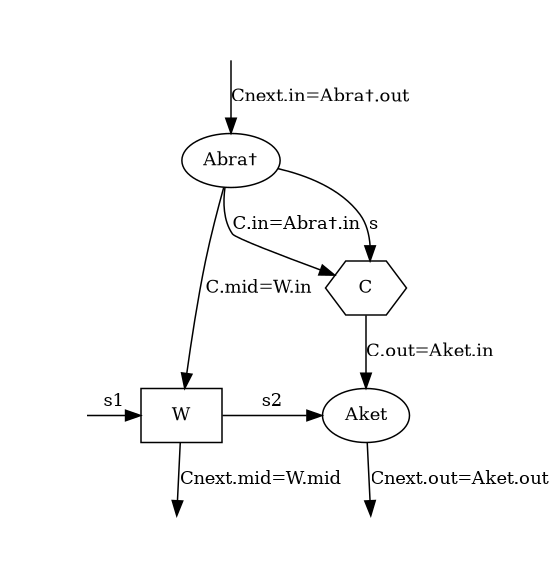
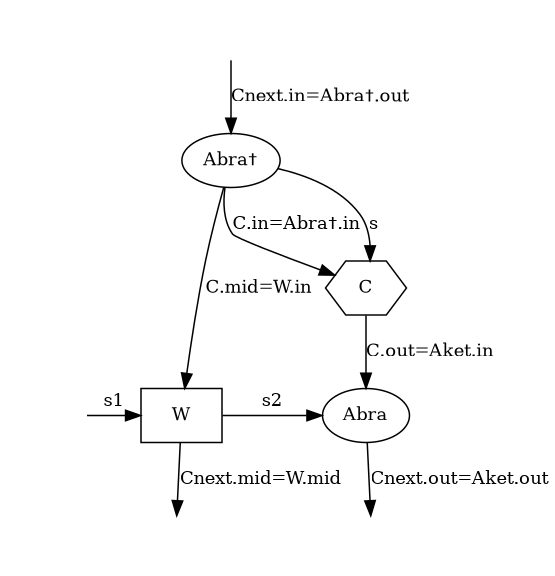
(366, 416) -> (366, 416)
